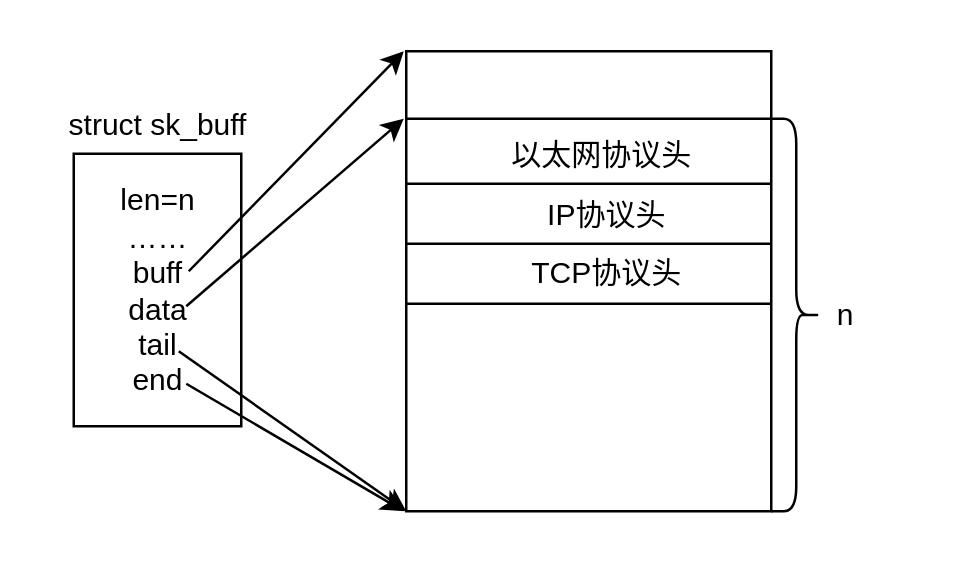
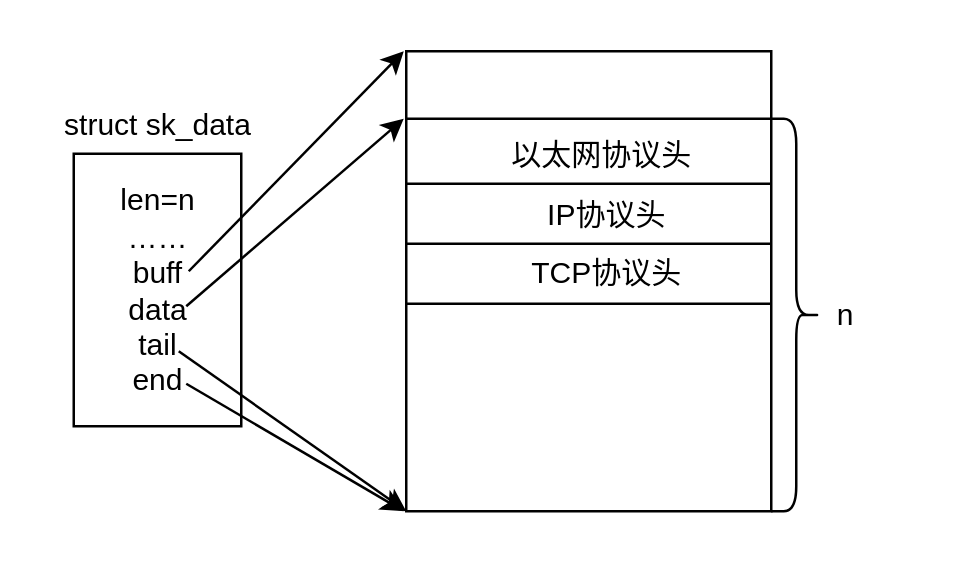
(159, 126) -> (159, 126)
